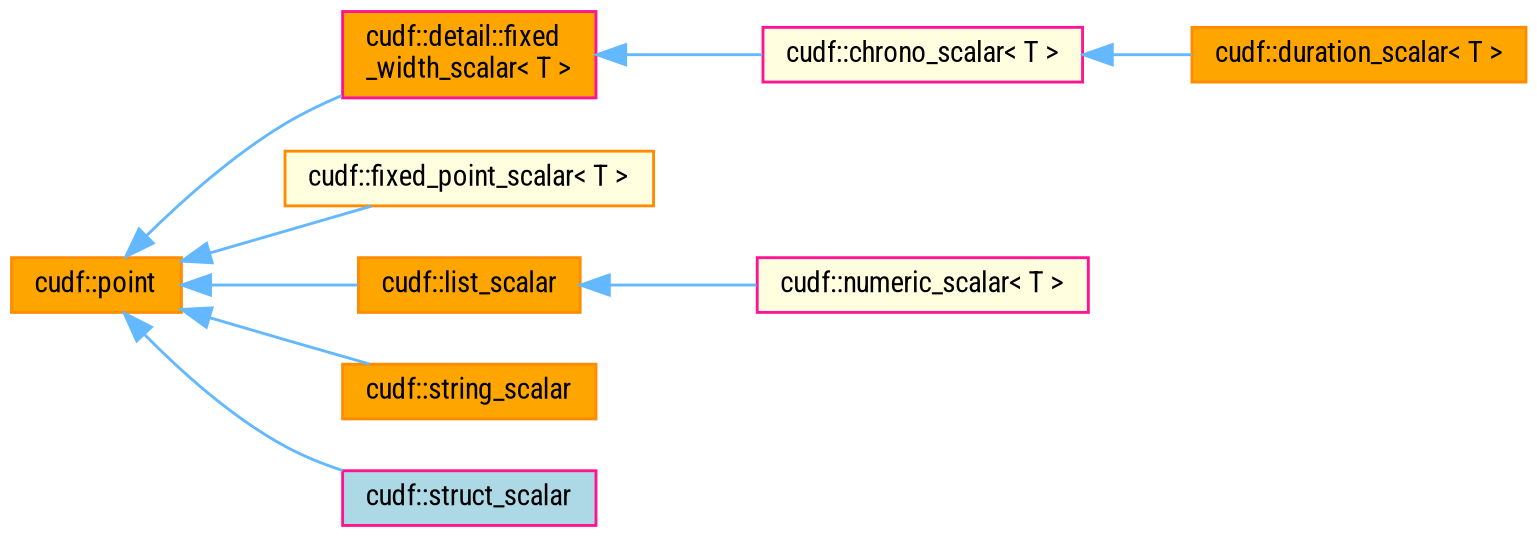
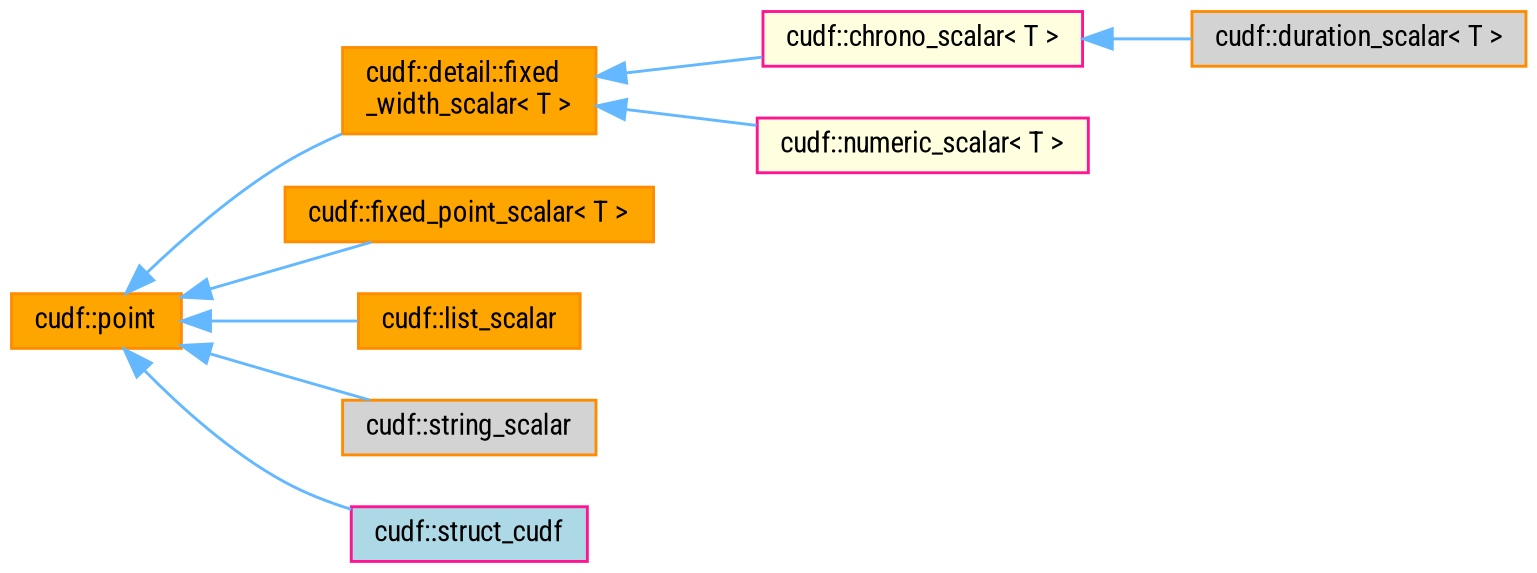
(469, 55) -> (469, 91)
(1359, 55) -> (1359, 39)
(469, 179) -> (469, 214)
(683, 285) -> (692, 118)
(469, 392) -> (469, 428)
(469, 498) -> (469, 534)
